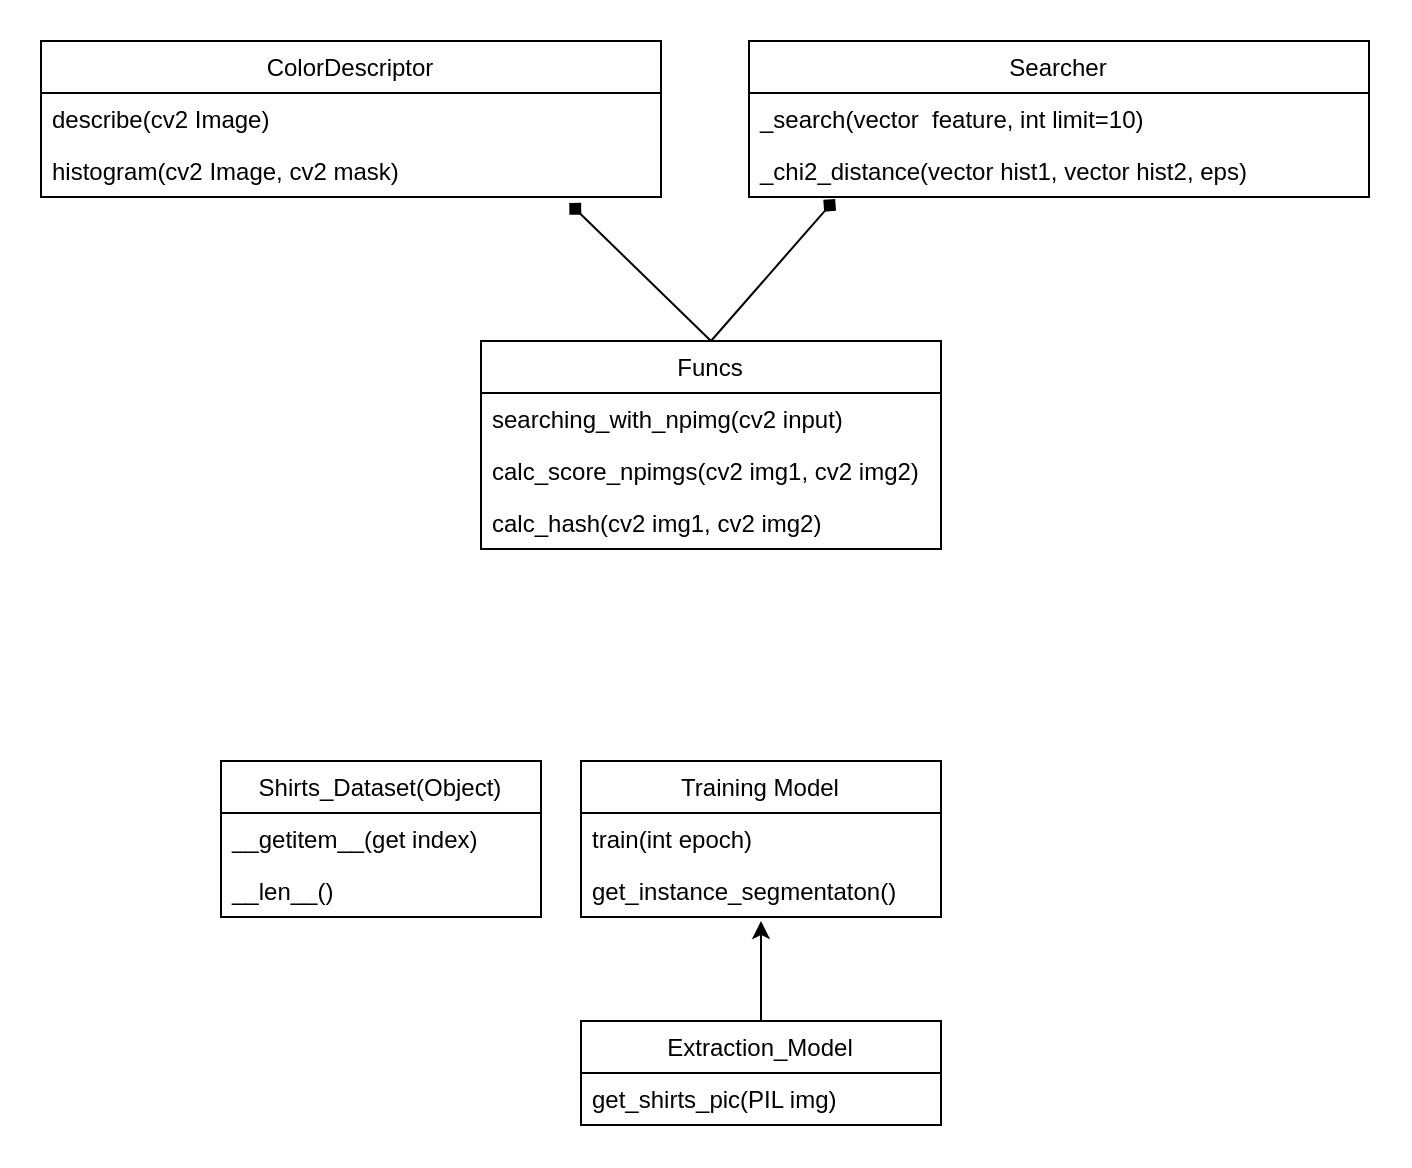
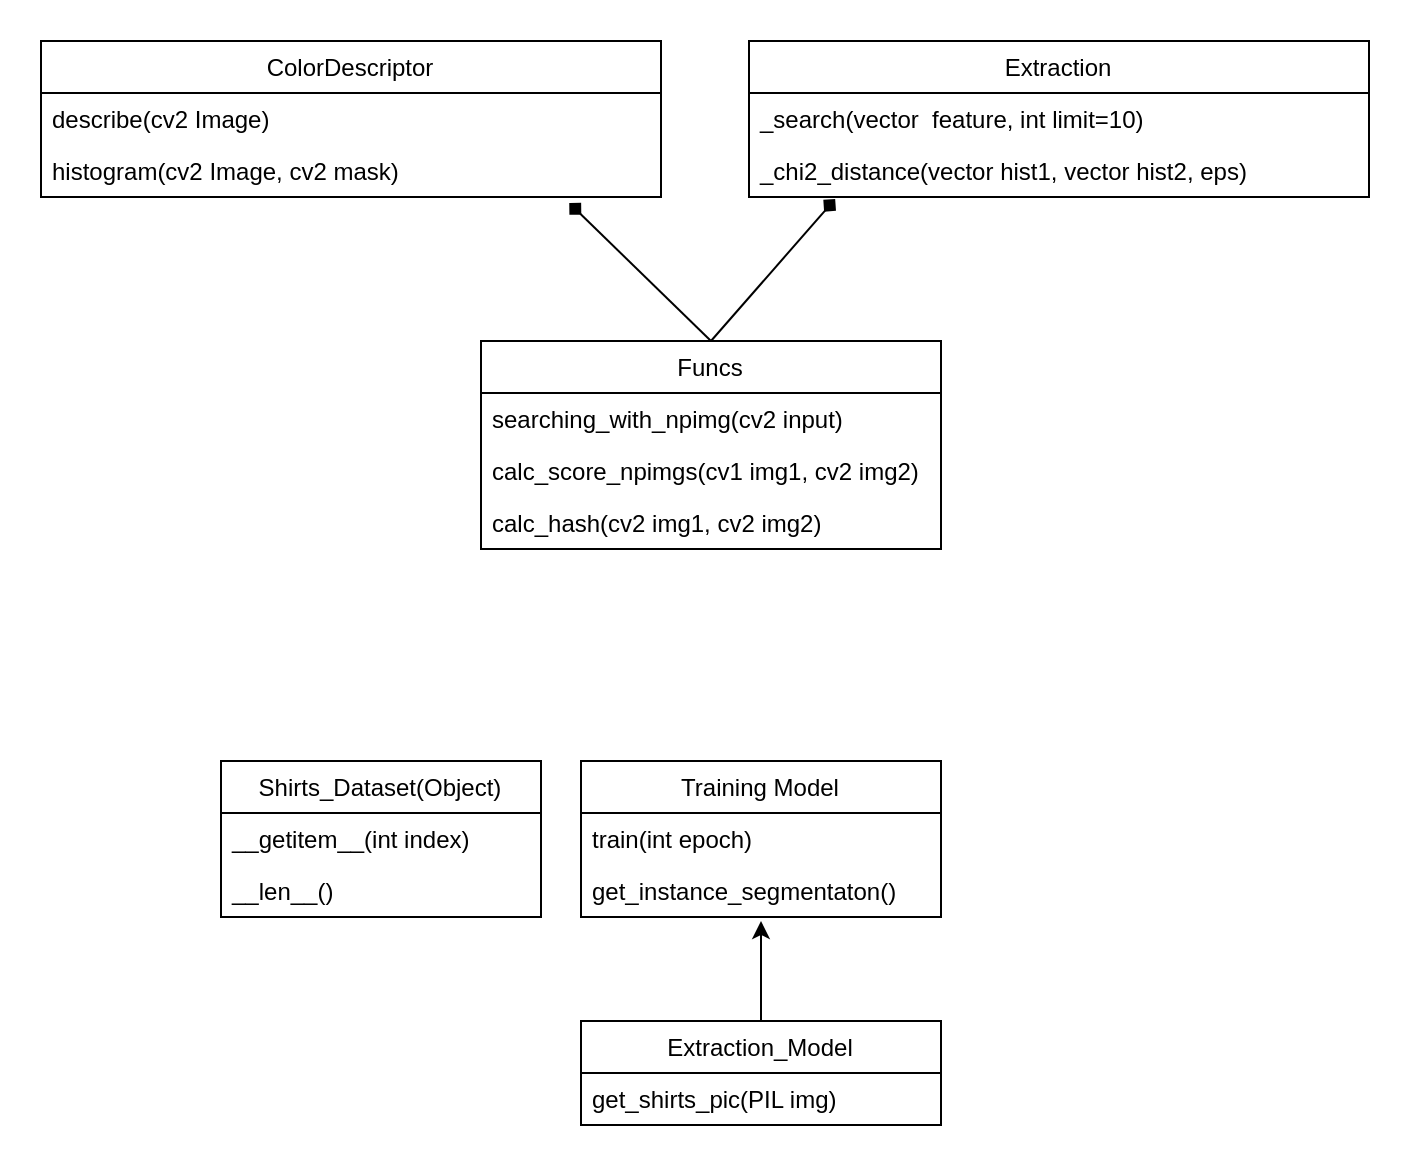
(1058, 68) -> (1058, 68)
(716, 472) -> (716, 472)
(370, 840) -> (367, 840)
